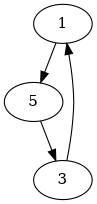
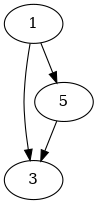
(74, 107) -> (24, 97)
